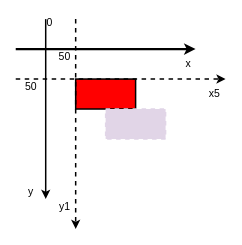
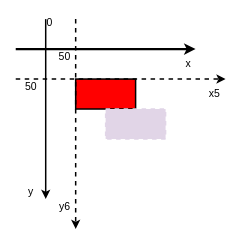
(65, 207) -> (65, 207)
